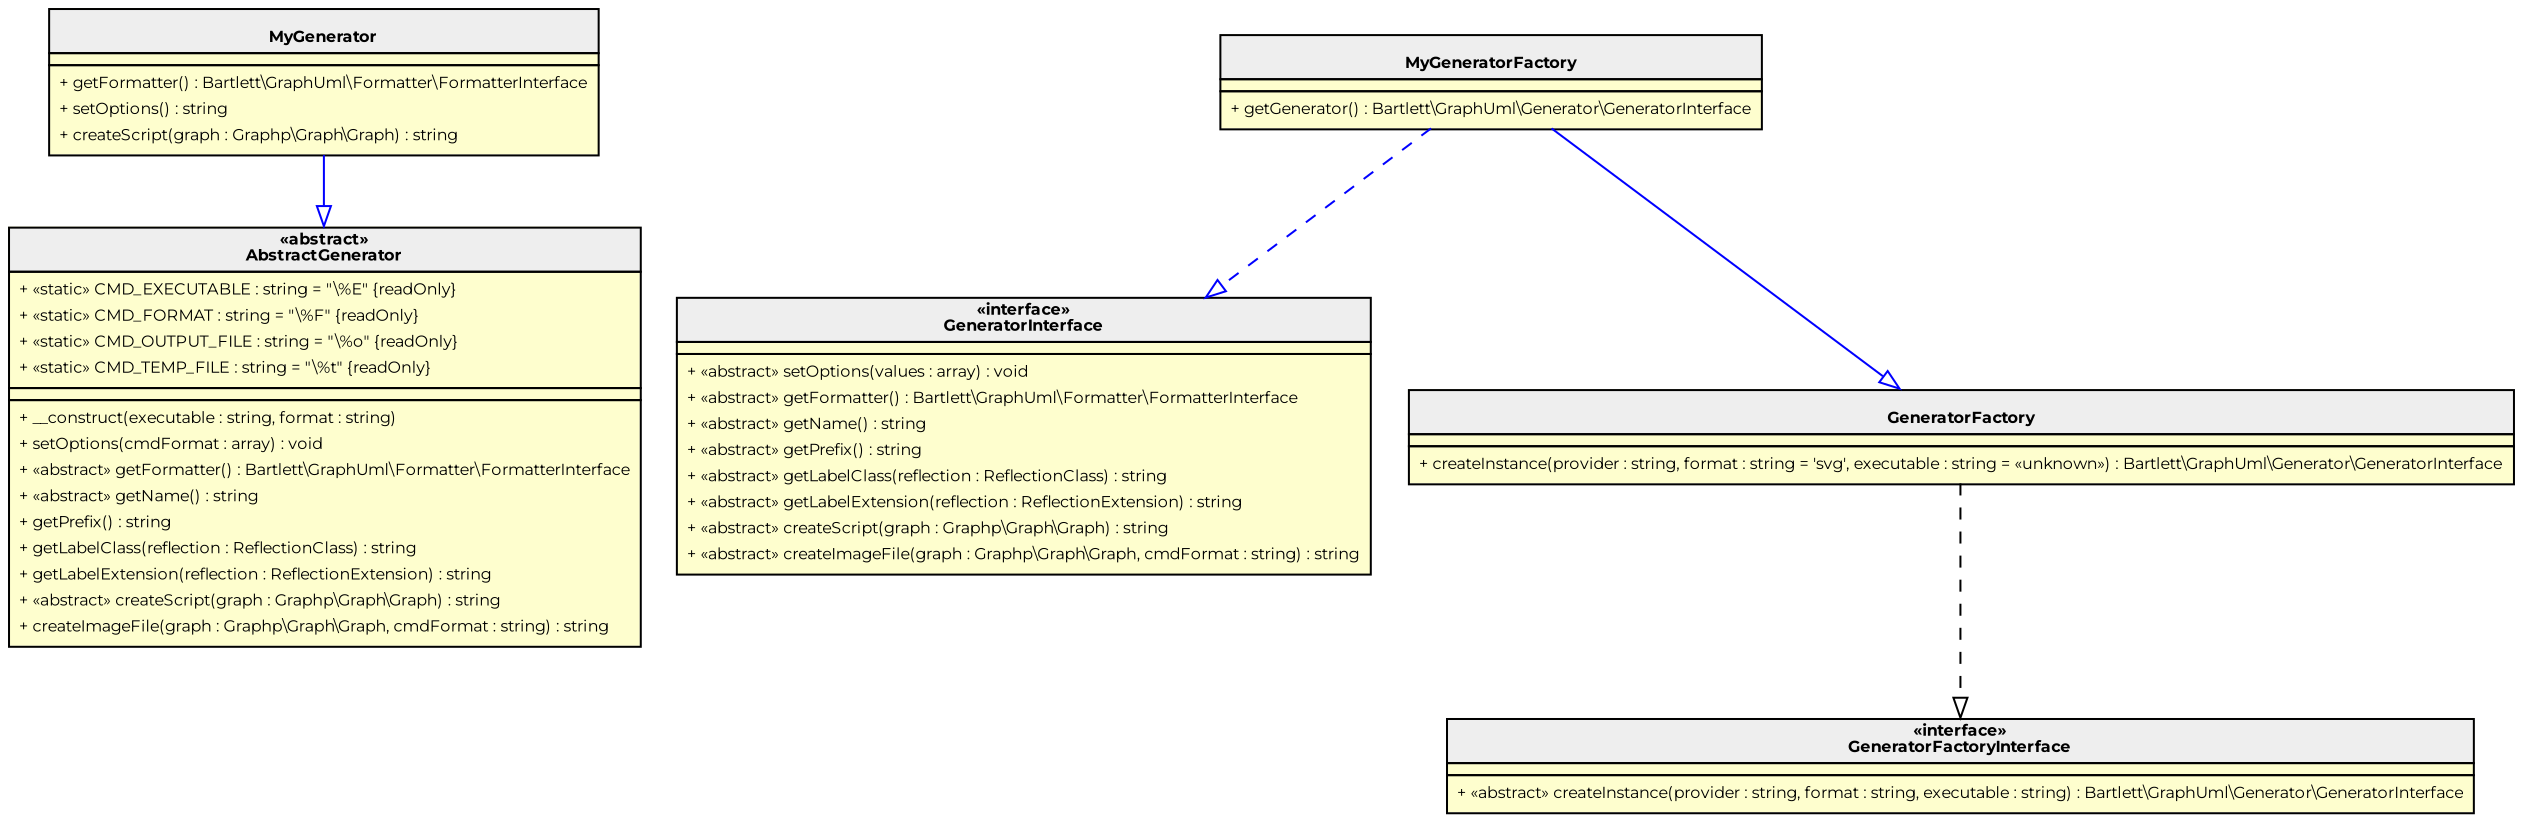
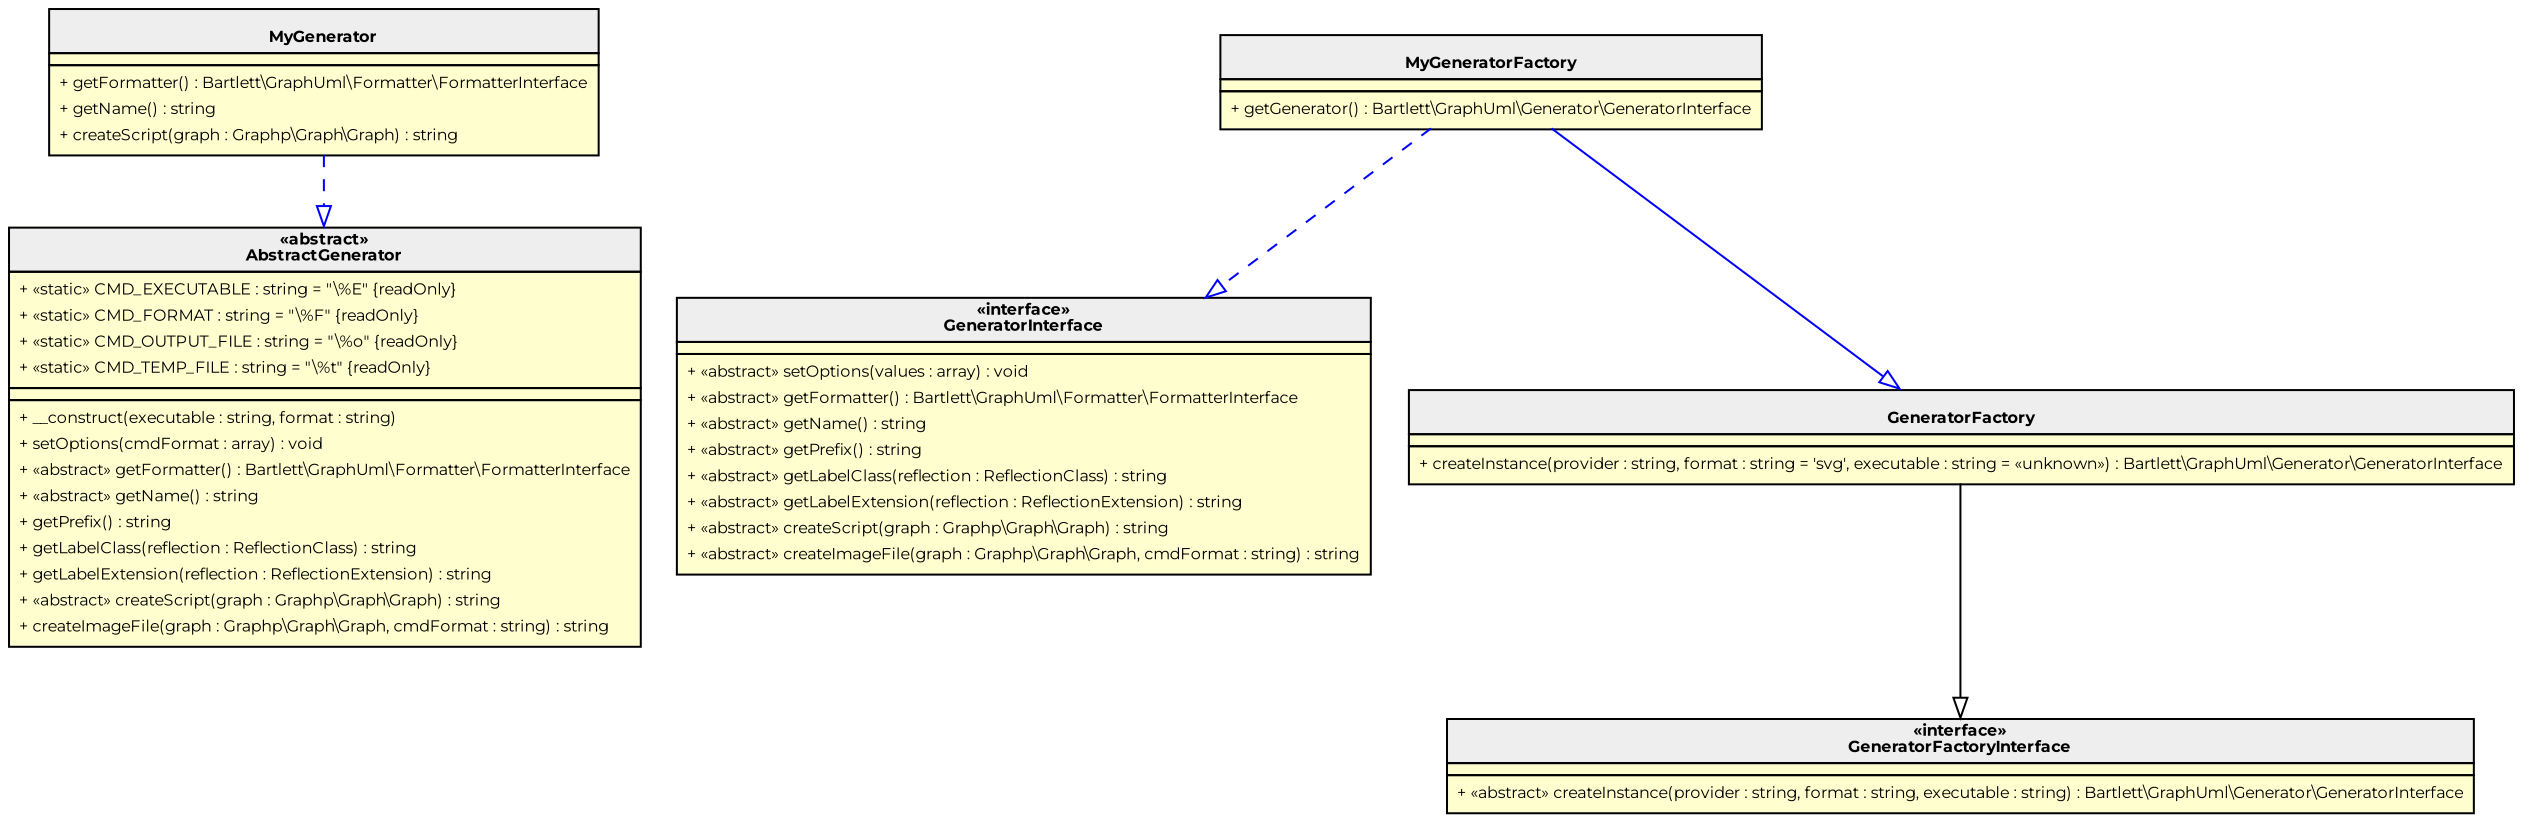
(144, 109) -> (138, 109)
(324, 180) -> (324, 180)
(1960, 590) -> (1960, 590)
